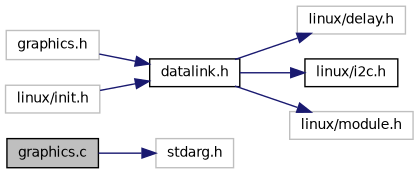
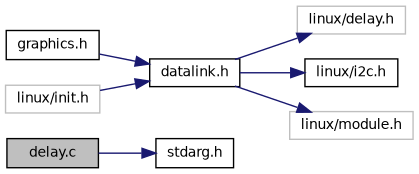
(53, 45) -> (53, 45)
(53, 153) -> (53, 153)
(195, 153) -> (195, 153)
